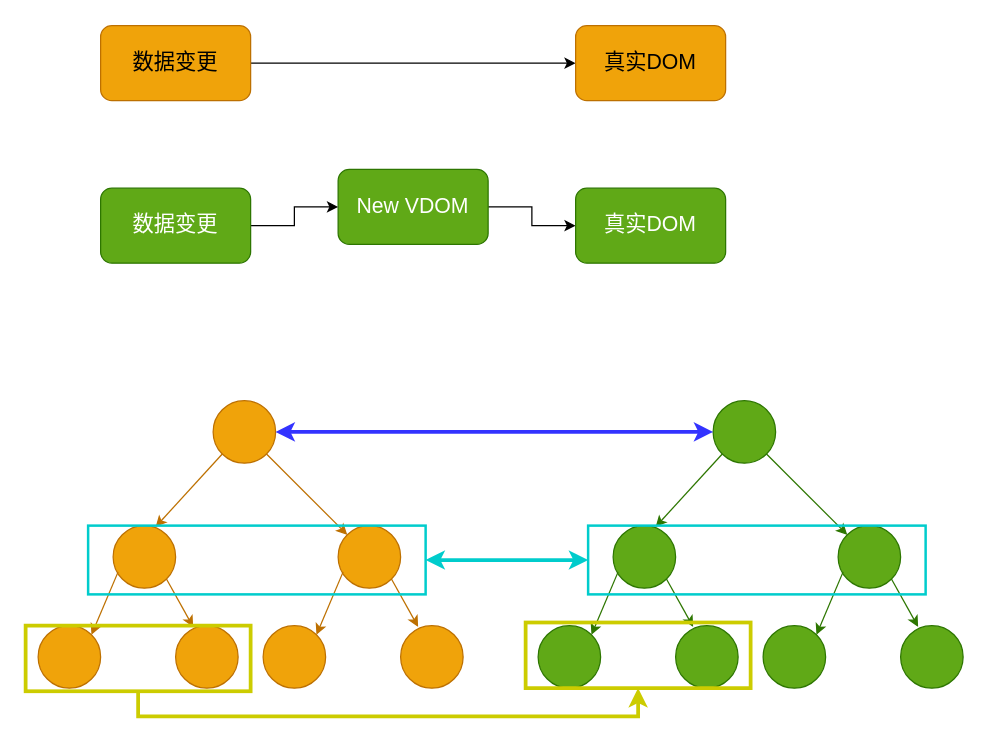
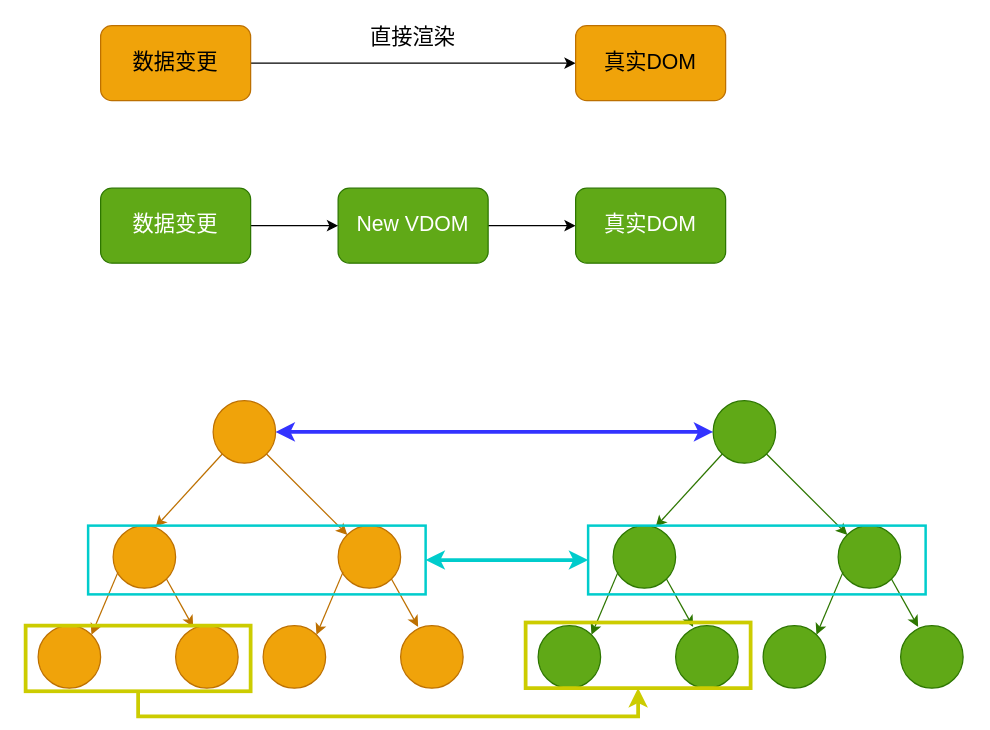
none -> (413, 38)
(413, 207) -> (413, 226)
